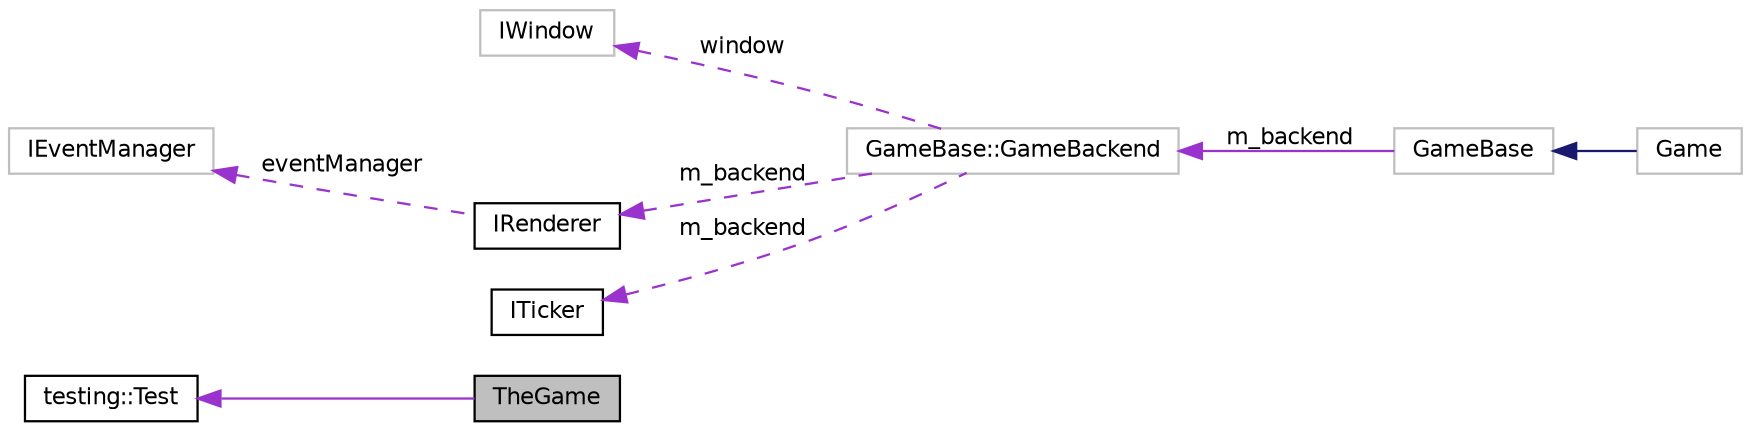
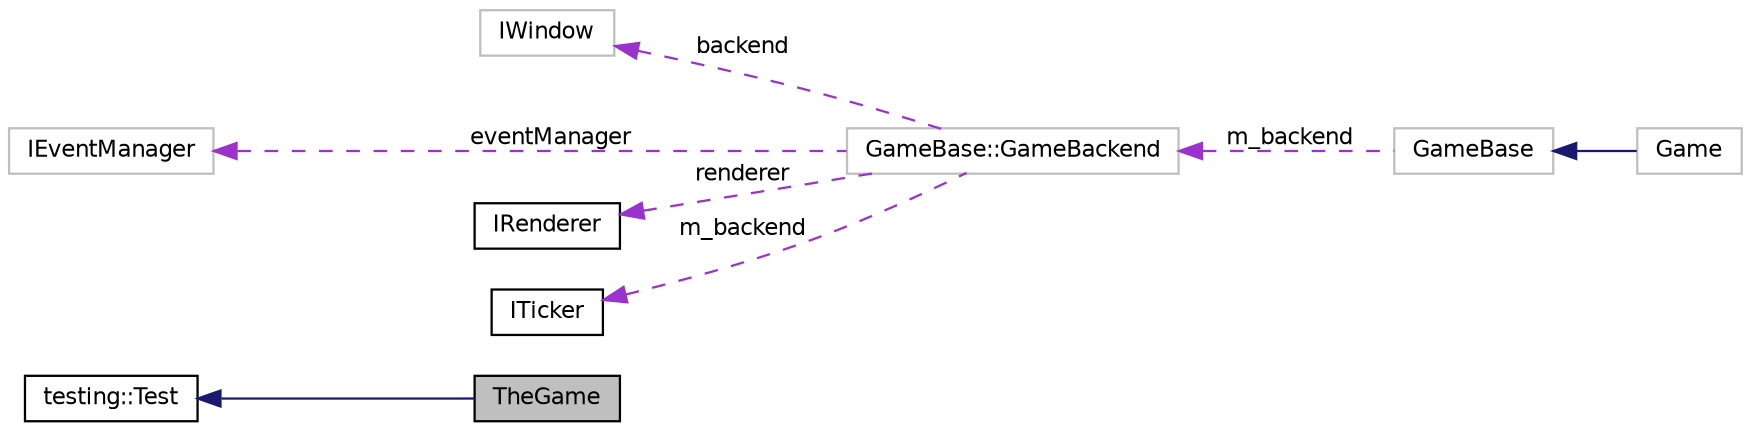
(739, 48) -> (739, 48)
(1298, 151) -> (1298, 151)
(739, 175) -> (739, 175)
(355, 196) -> (542, 151)
(348, 399) -> (348, 399)
